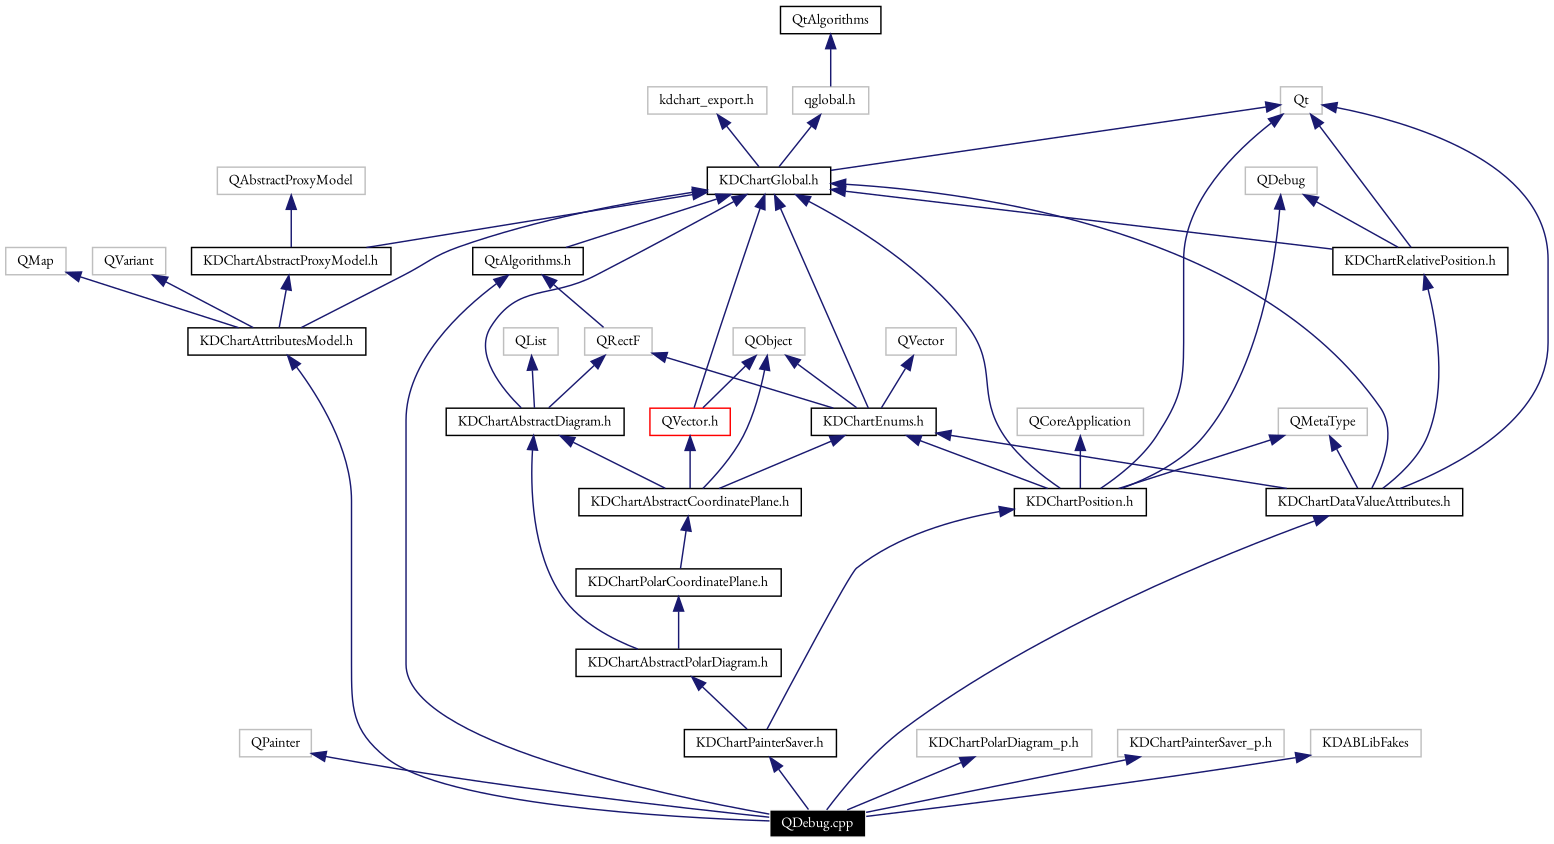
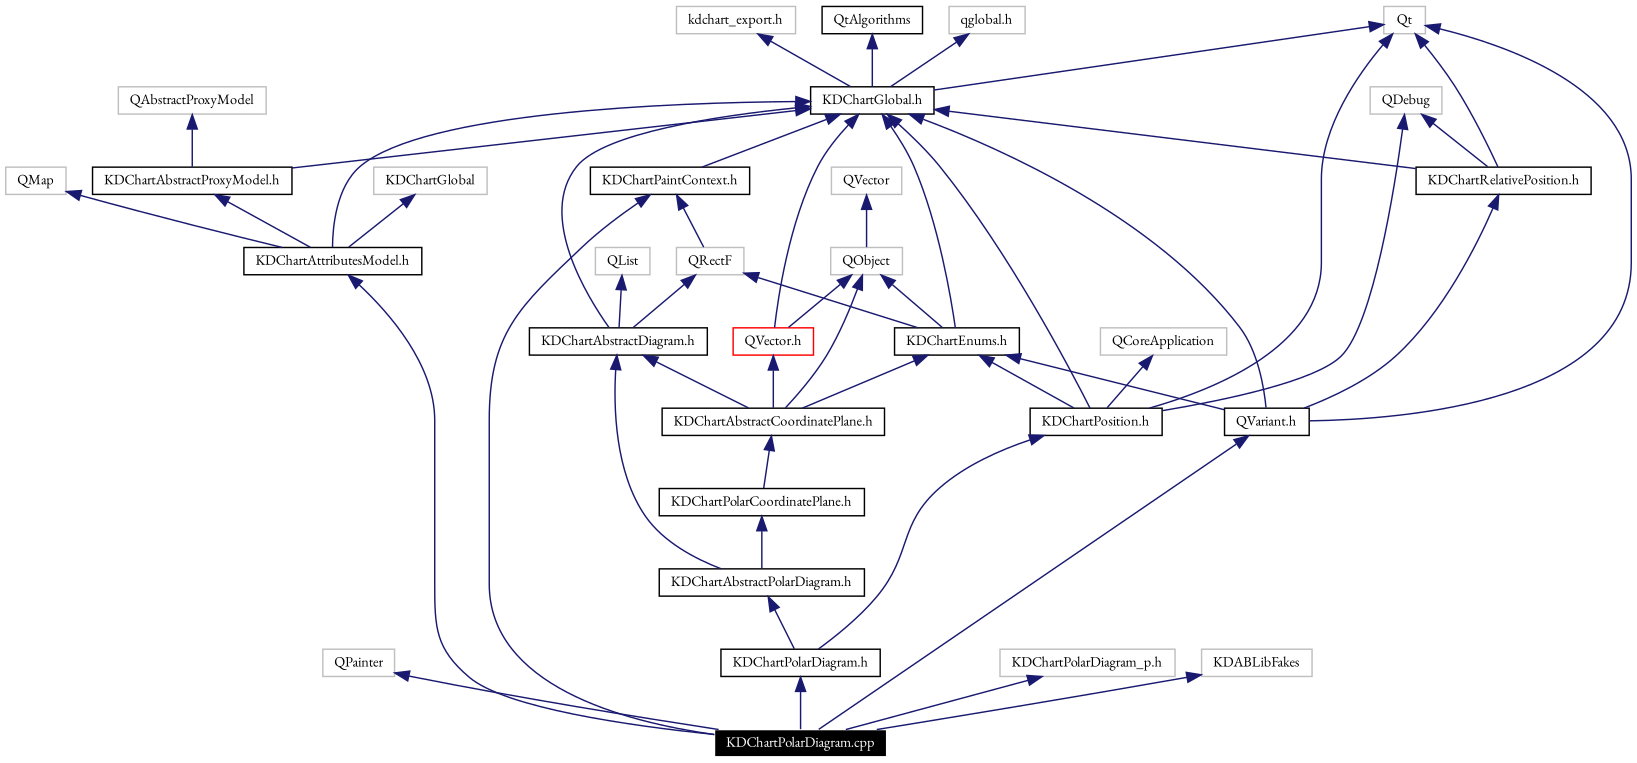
(831, 68) -> (872, 68)
(129, 261) -> (430, 181)
(528, 261) -> (670, 181)
(893, 388) -> (867, 228)
(1323, 422) -> none
(1364, 502) -> (1267, 422)
(760, 743) -> (801, 663)
(1201, 743) -> none
(818, 824) -> (801, 743)
